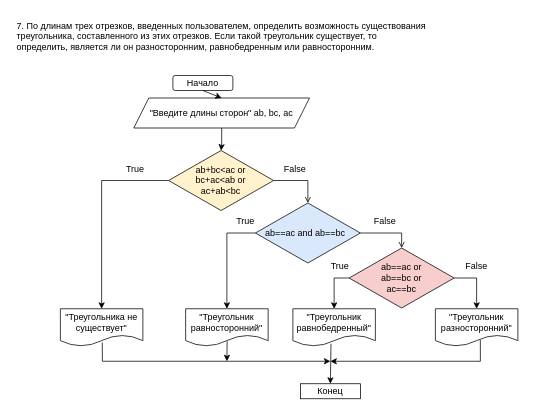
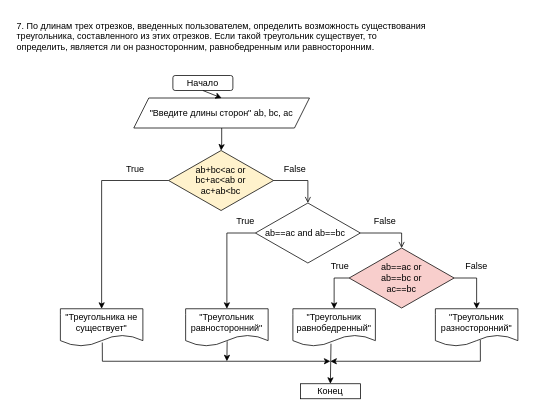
(308, 233) -> (308, 233)
